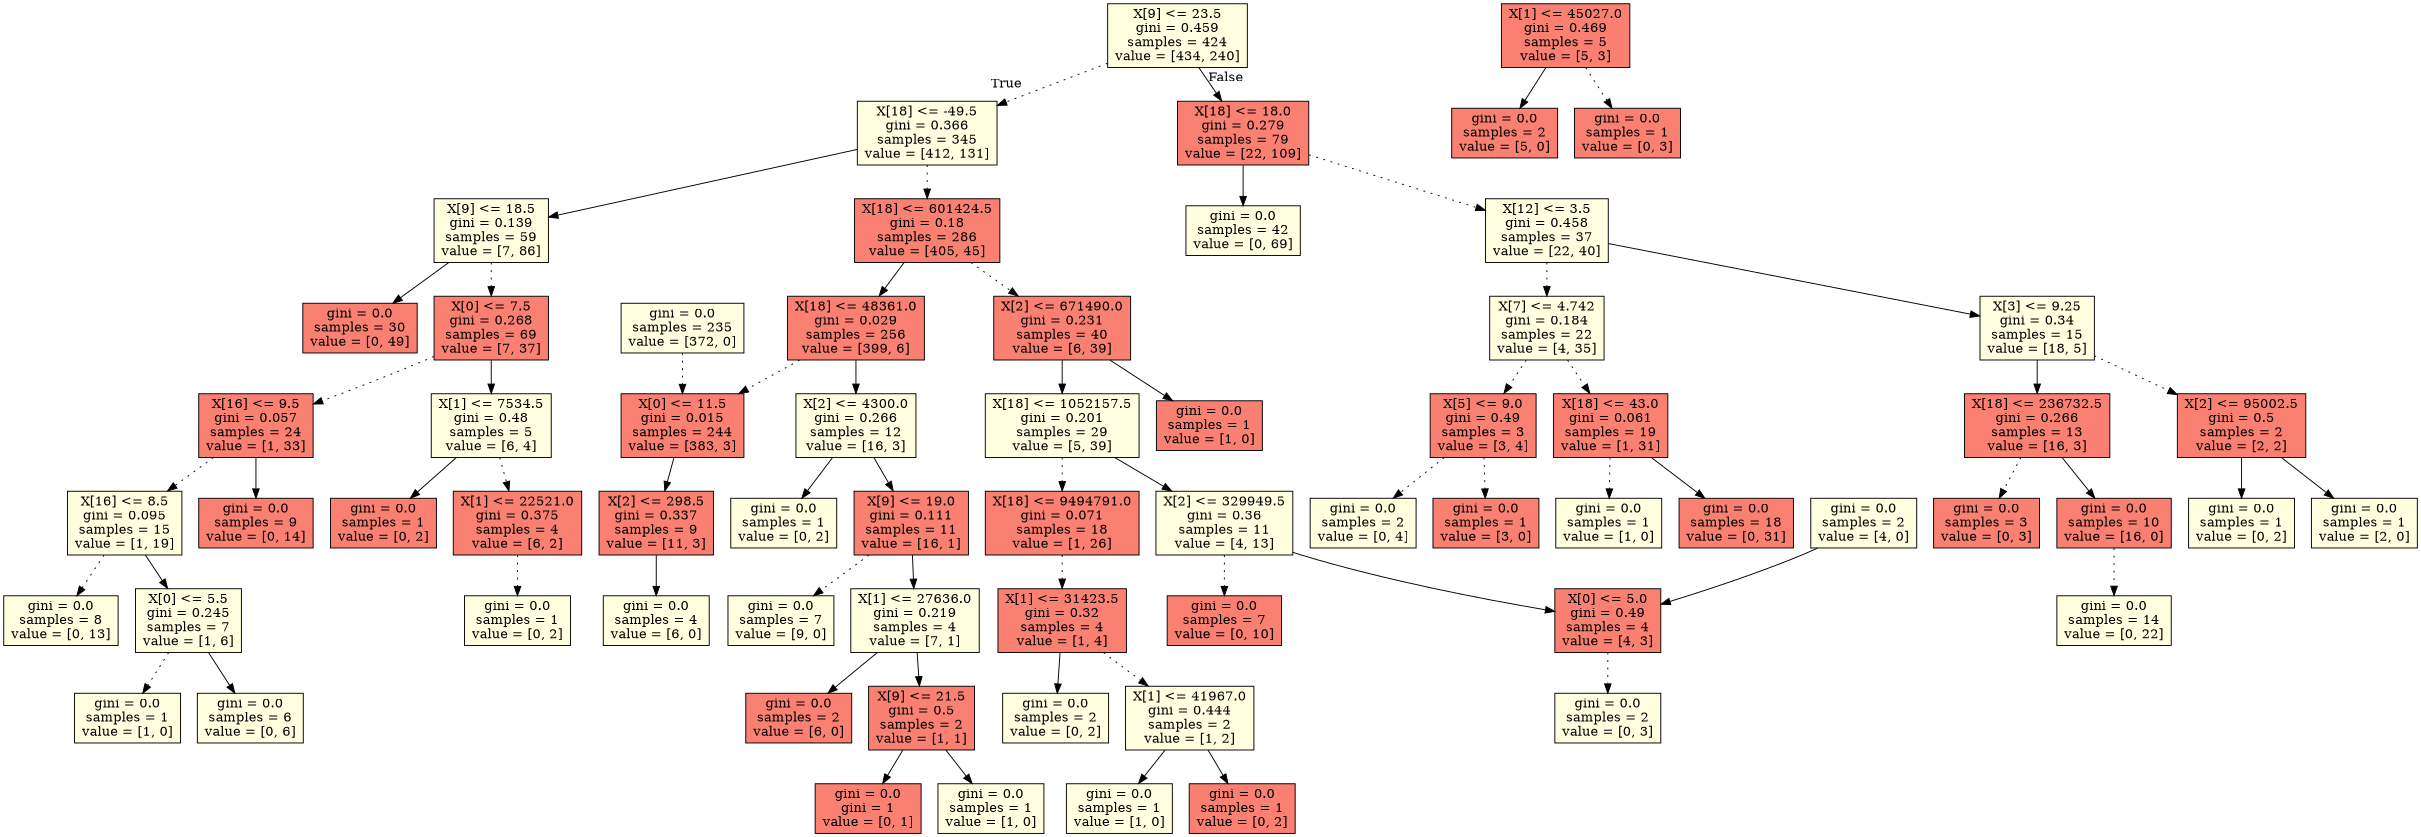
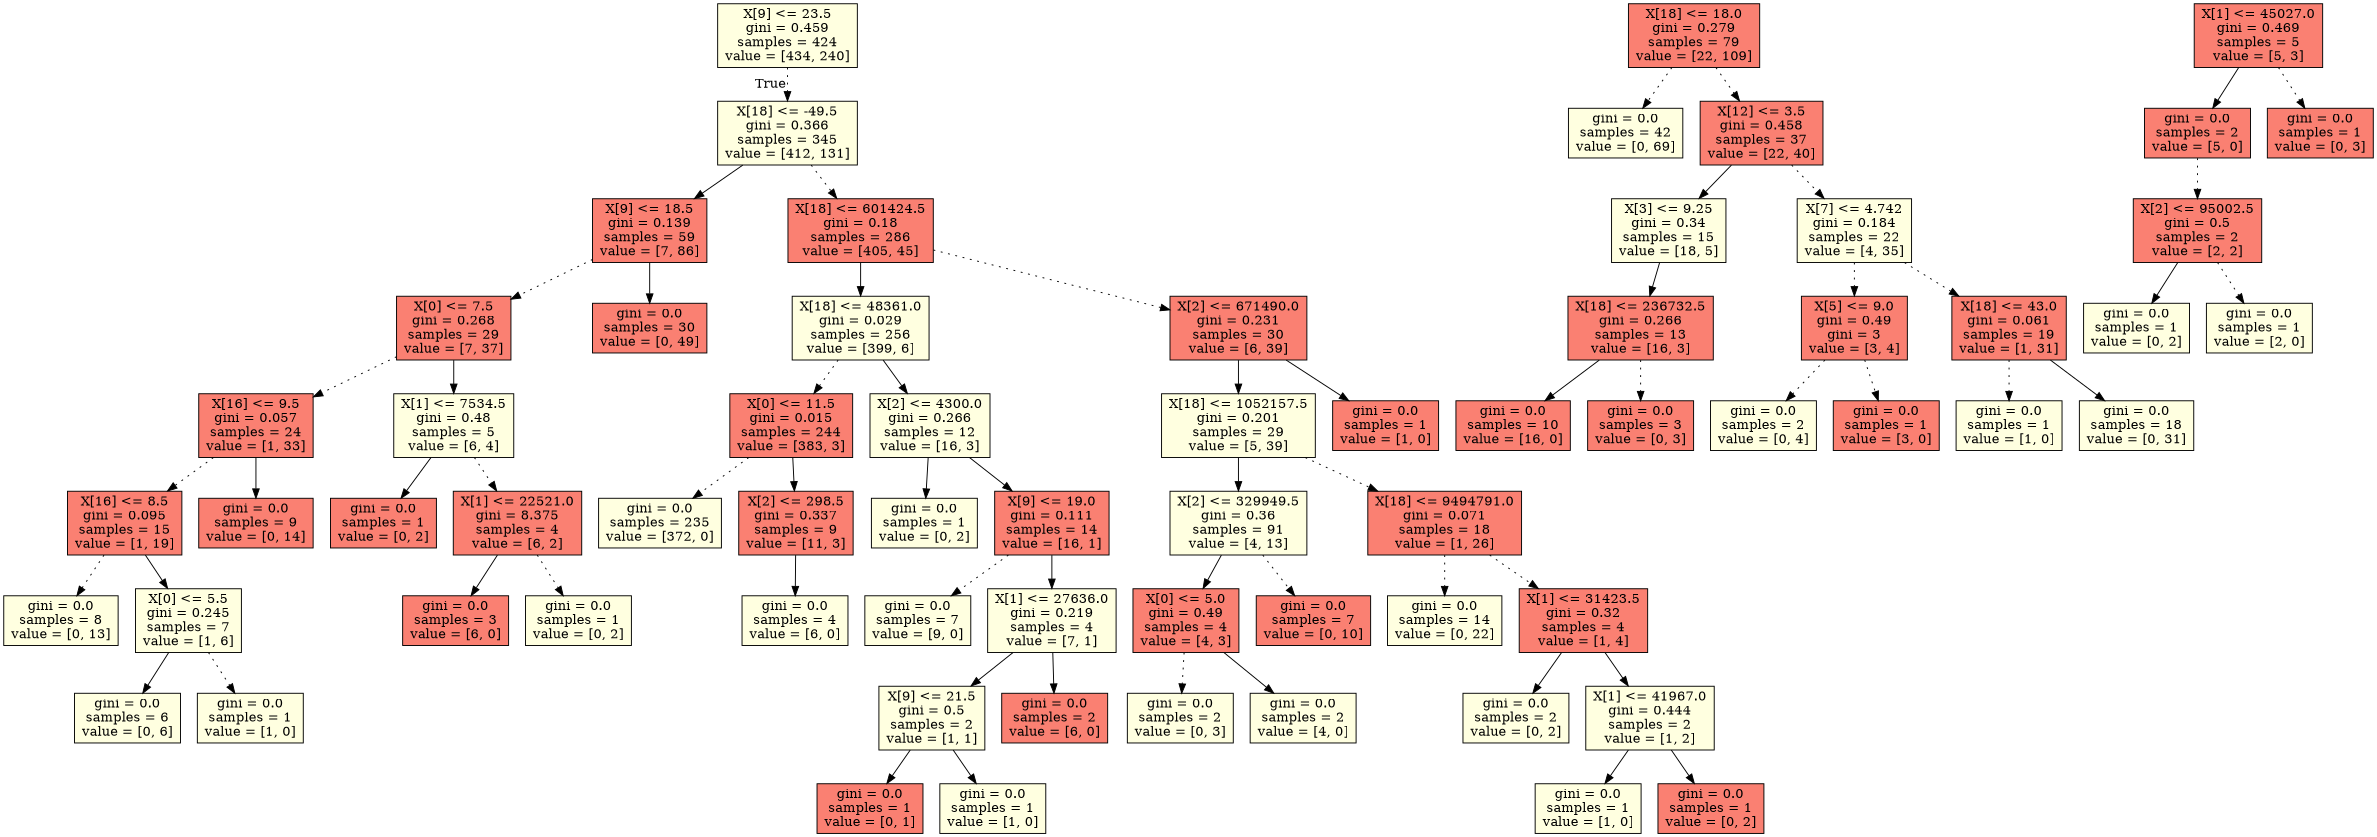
(1208, 80) -> none
(1243, 181) -> (1660, 84)
(491, 231) -> (650, 231)
(1547, 231) -> (1762, 133)
(491, 328) -> (454, 328)
(856, 328) -> (861, 328)
(1062, 328) -> (1238, 328)
(682, 369) -> (725, 475)
(2132, 373) -> (2198, 174)
(1483, 426) -> (1854, 328)
(2304, 475) -> (2228, 279)
(125, 523) -> (125, 523)
(518, 523) -> (518, 523)
(911, 523) -> (1052, 523)
(1224, 523) -> (1238, 523)
(1736, 523) -> (2137, 426)
(2114, 567) -> (1445, 571)
(1744, 577) -> (1245, 670)
none -> (456, 621)
(1122, 666) -> (1614, 665)
(922, 718) -> (932, 718)
(868, 809) -> (870, 809)
